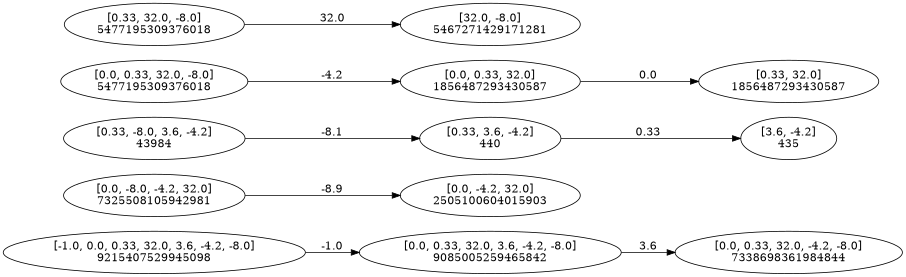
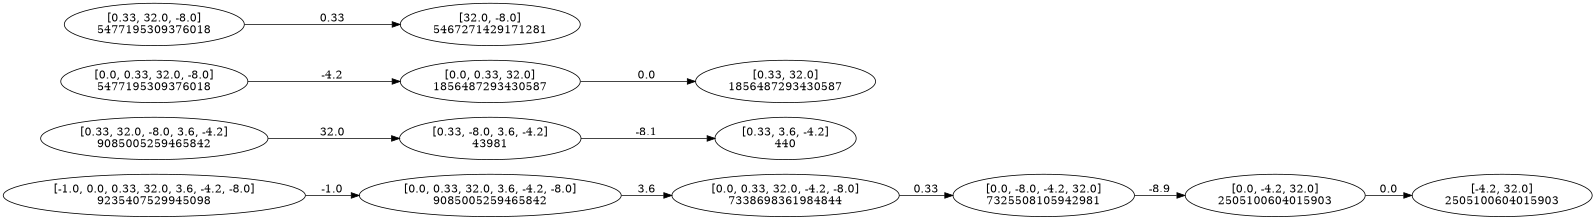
(332, 19) -> (332, 19)
none -> (154, 138)
(154, 138) -> (490, 138)
(789, 138) -> none
none -> (922, 195)
none -> (1502, 195)
(154, 252) -> (154, 195)
